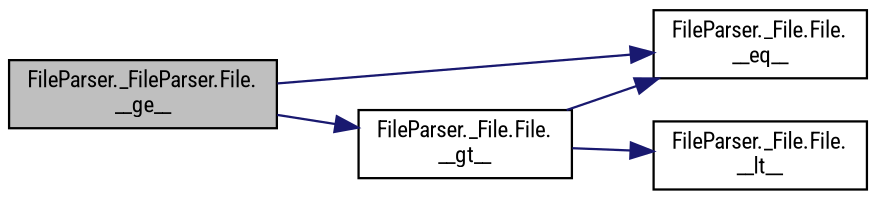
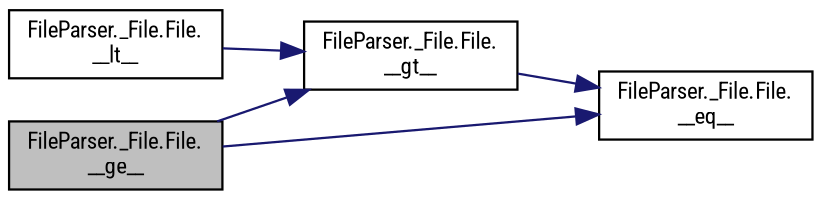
(143, 94) -> (116, 155)
(601, 149) -> (252, 49)
